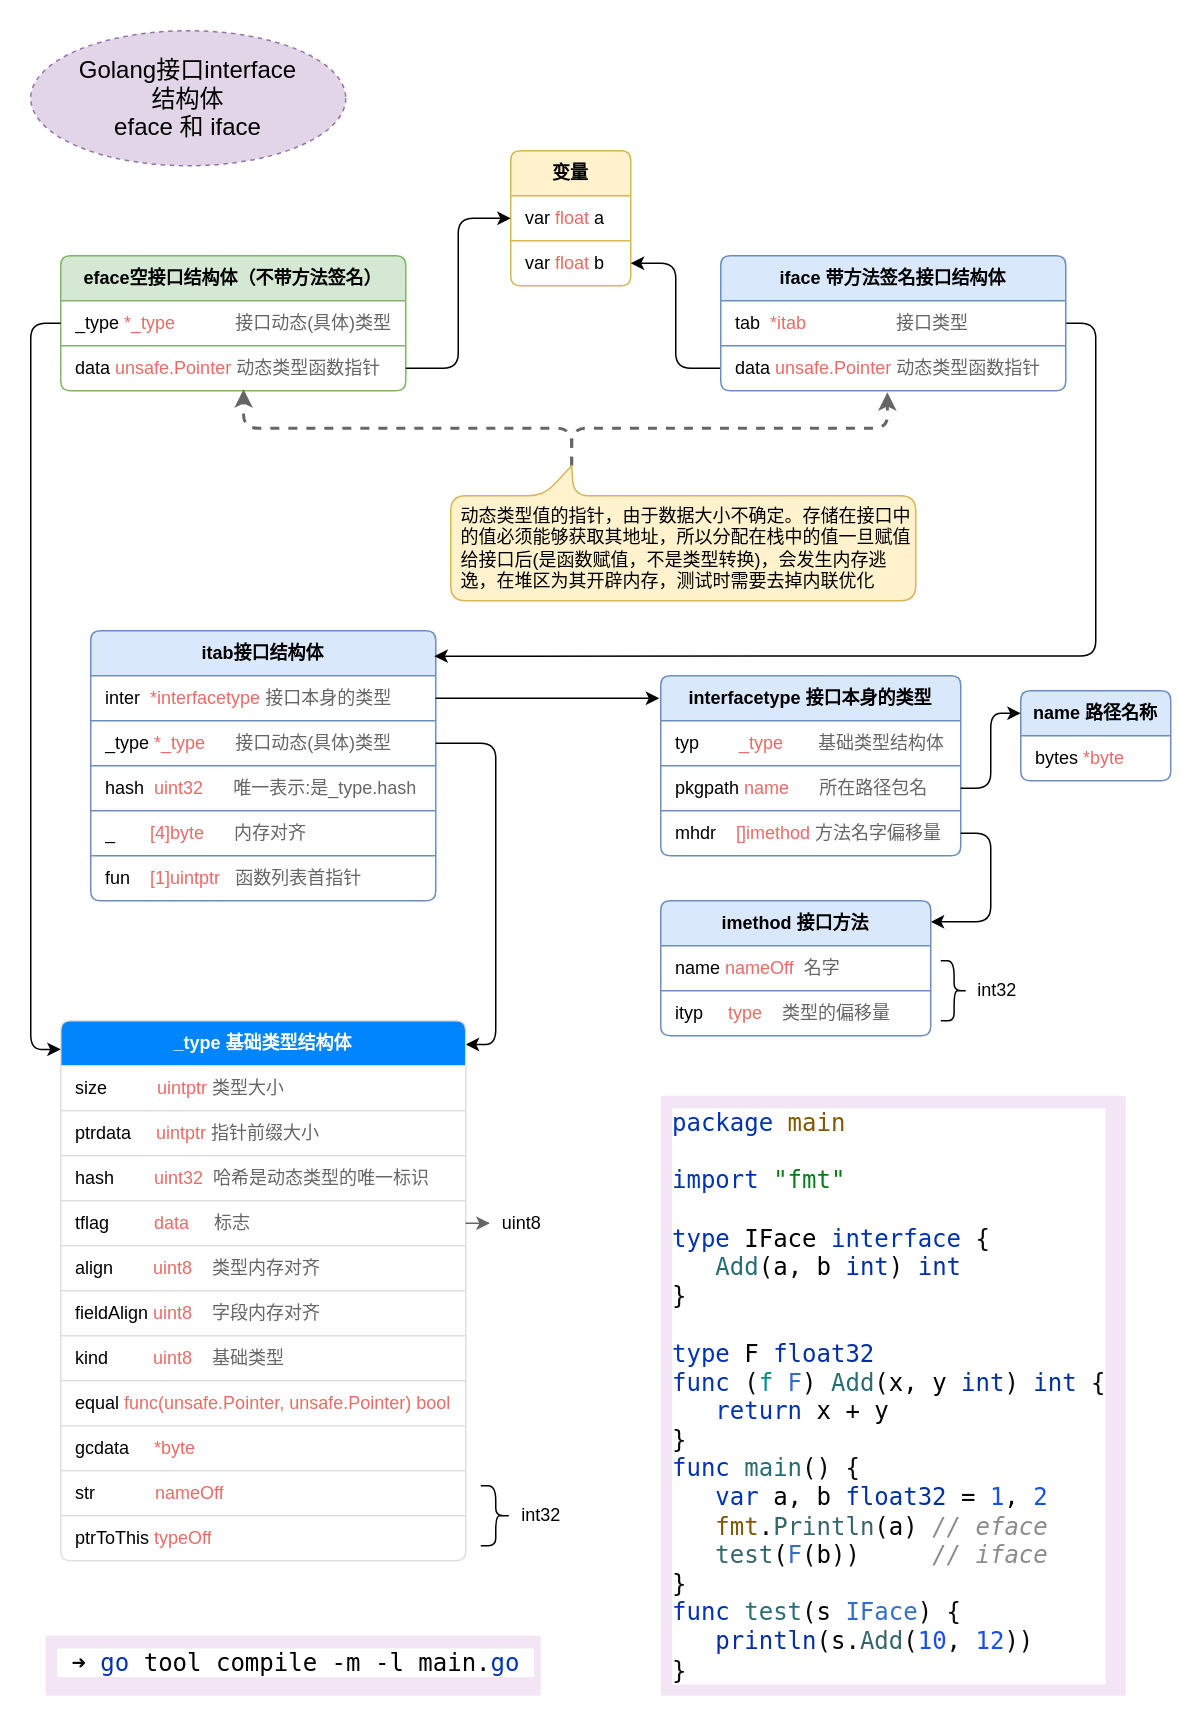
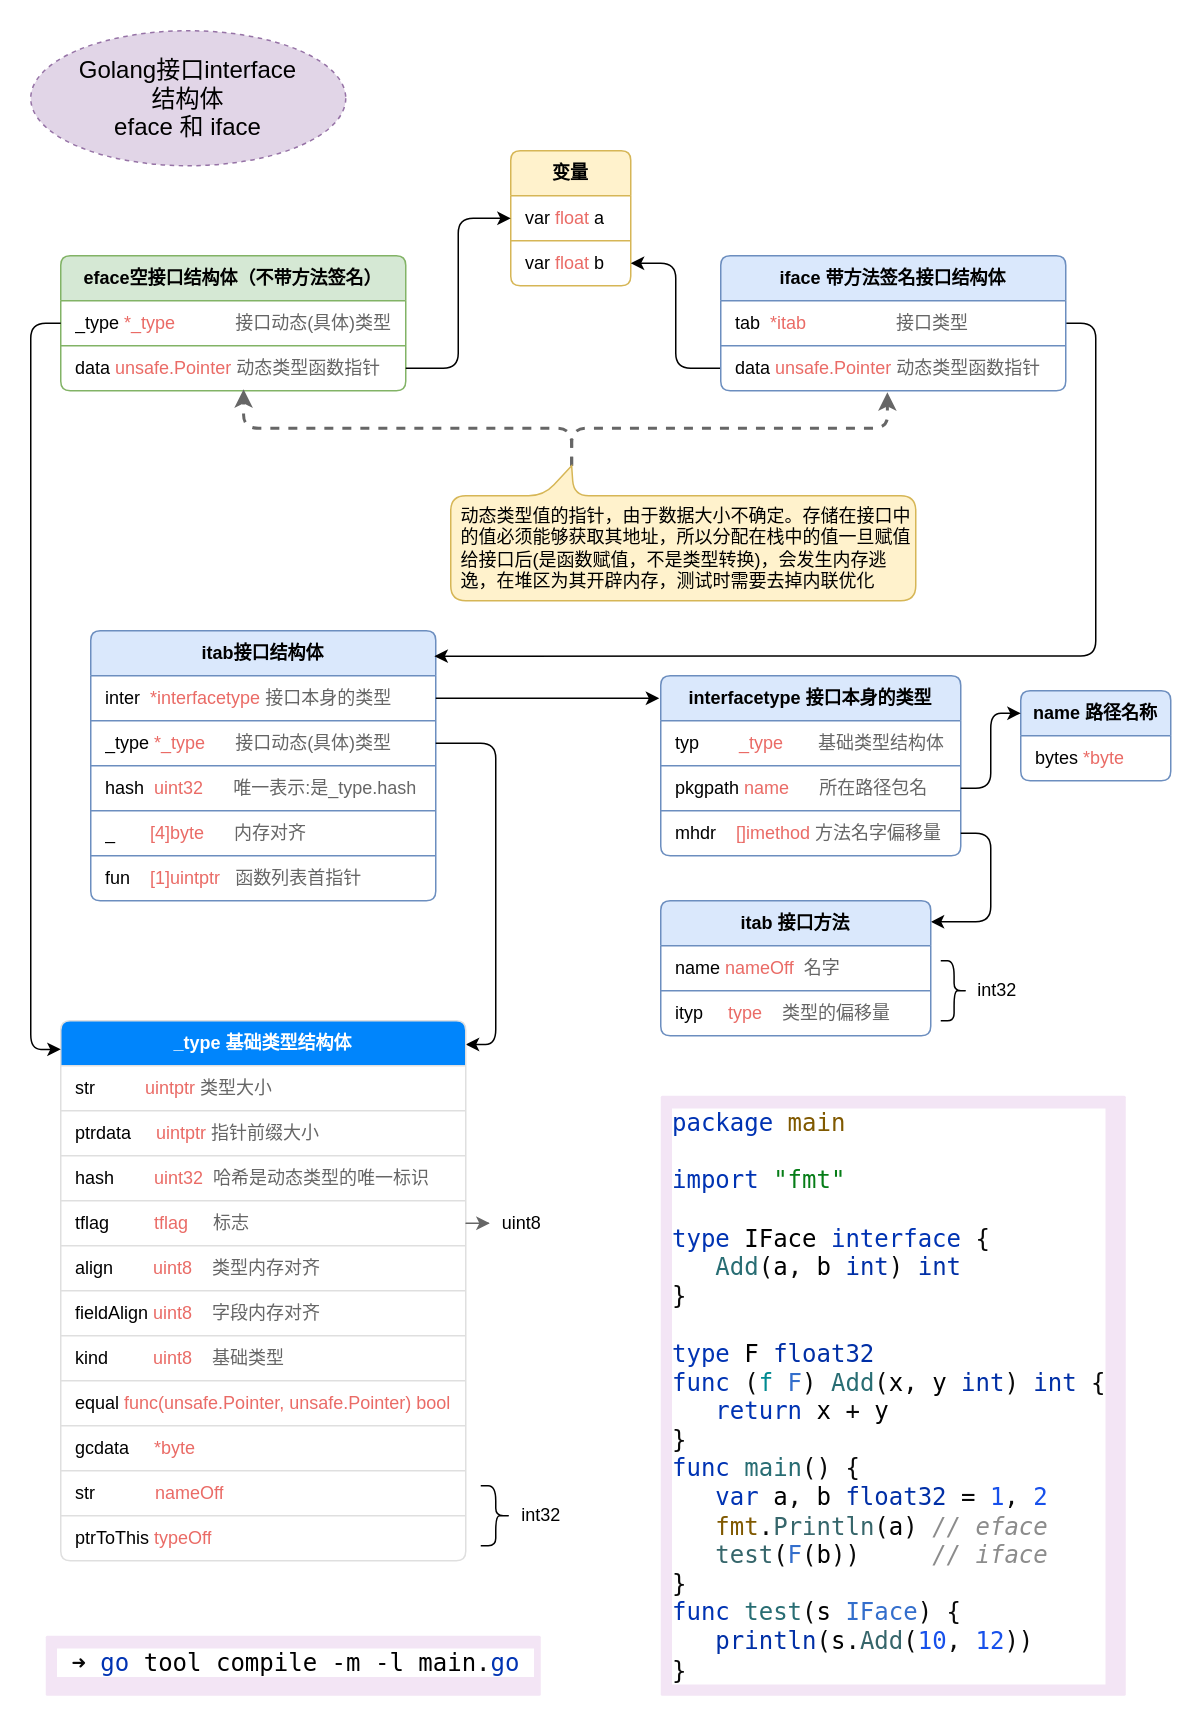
(796, 923) -> (796, 923)
(204, 1088) -> (201, 1088)
(193, 1223) -> (196, 1223)
